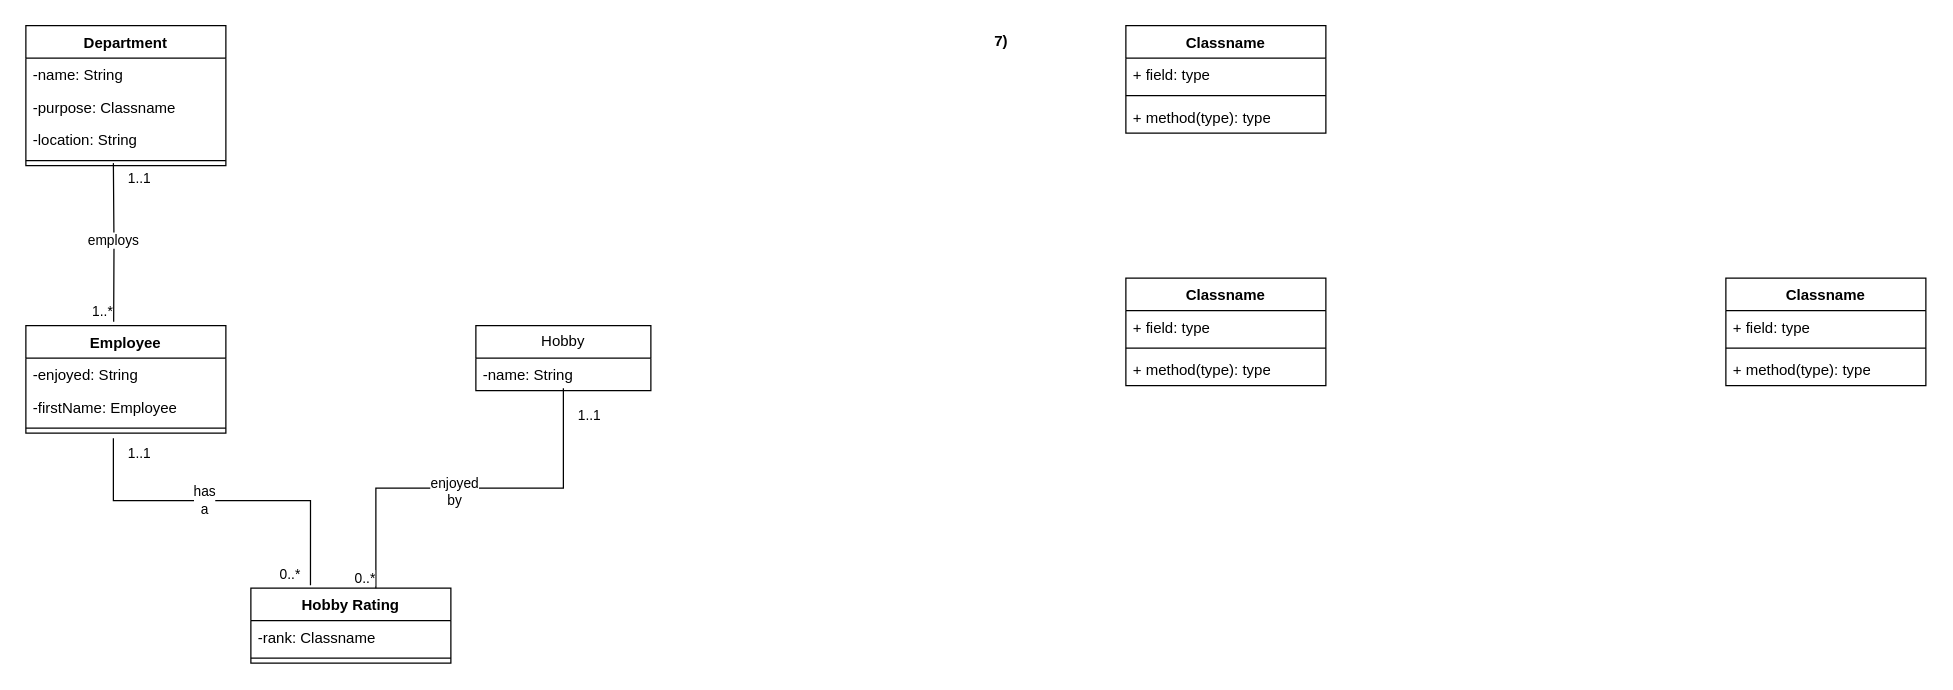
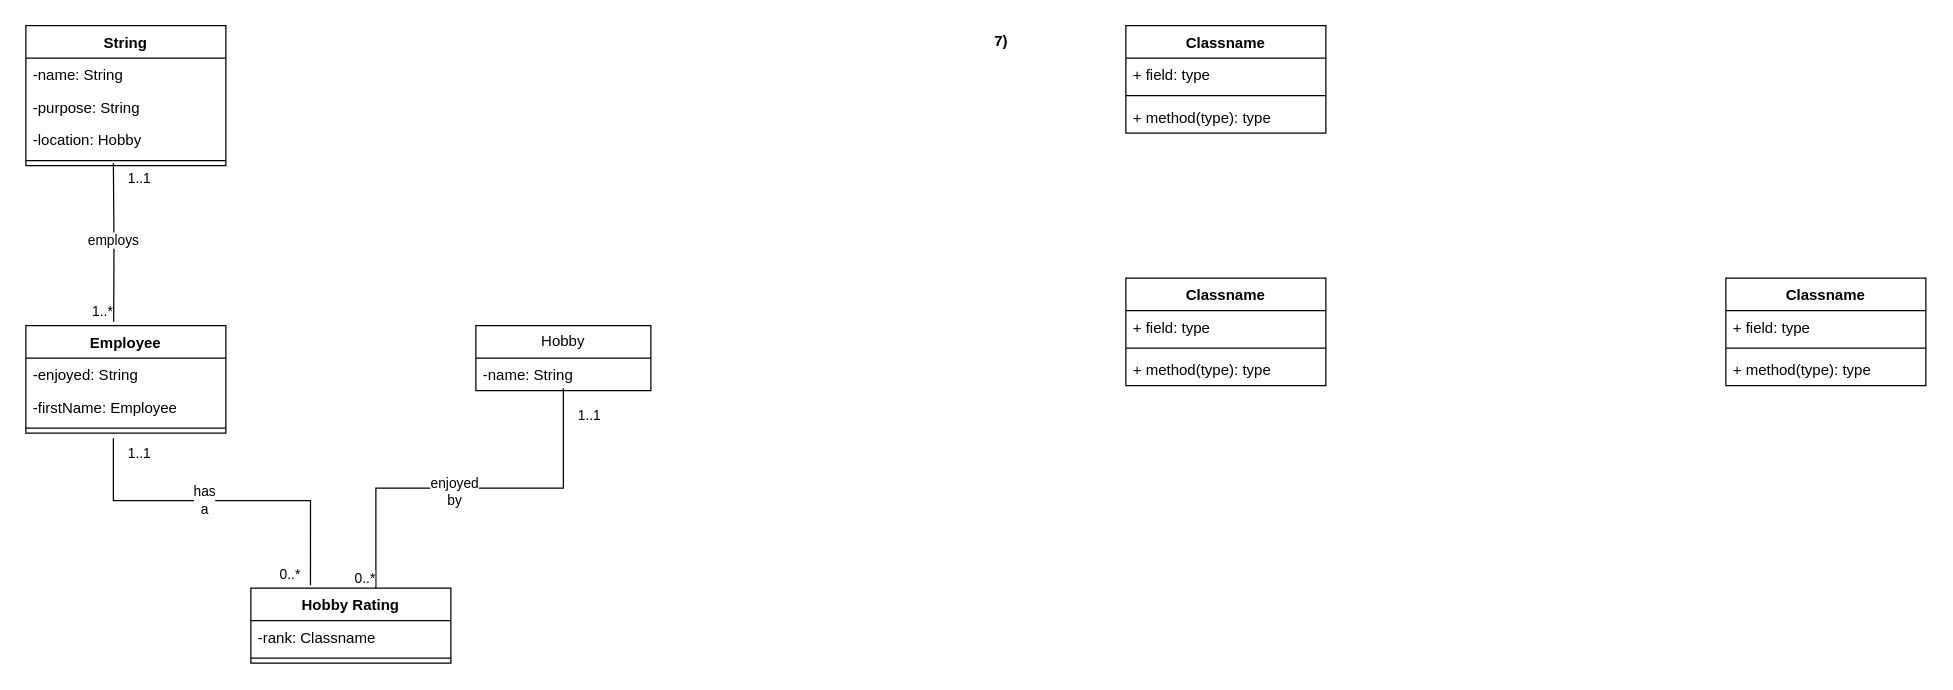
(126, 43) -> (126, 43)
(107, 108) -> (94, 108)
(95, 141) -> (93, 141)
